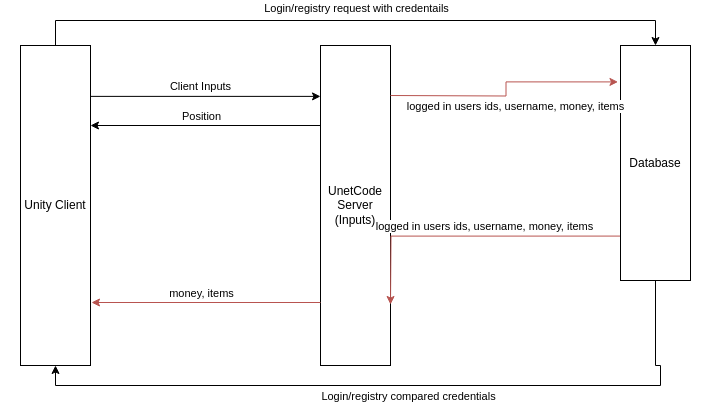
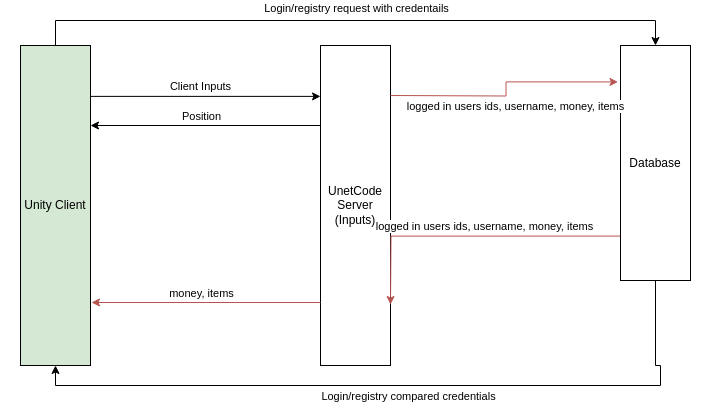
(56, 206) -> (56, 206)
